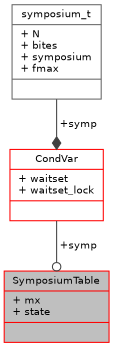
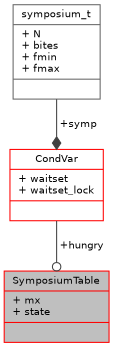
(57, 57) -> (39, 57)
(77, 246) -> (81, 246)
